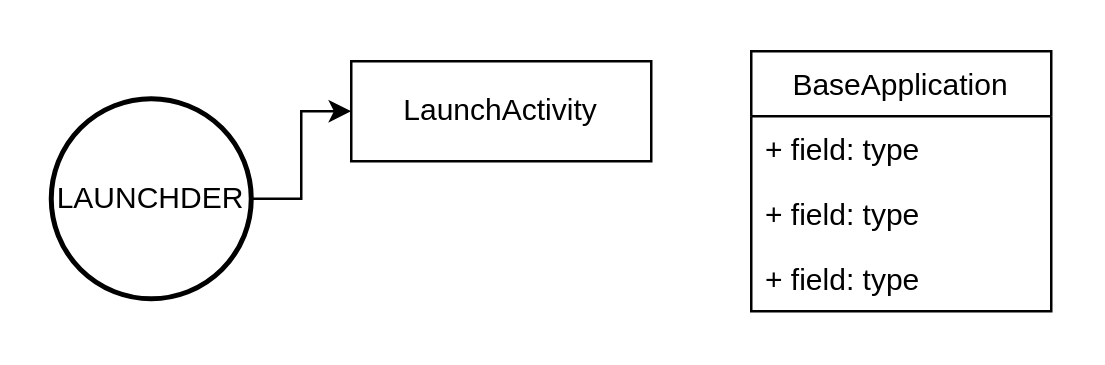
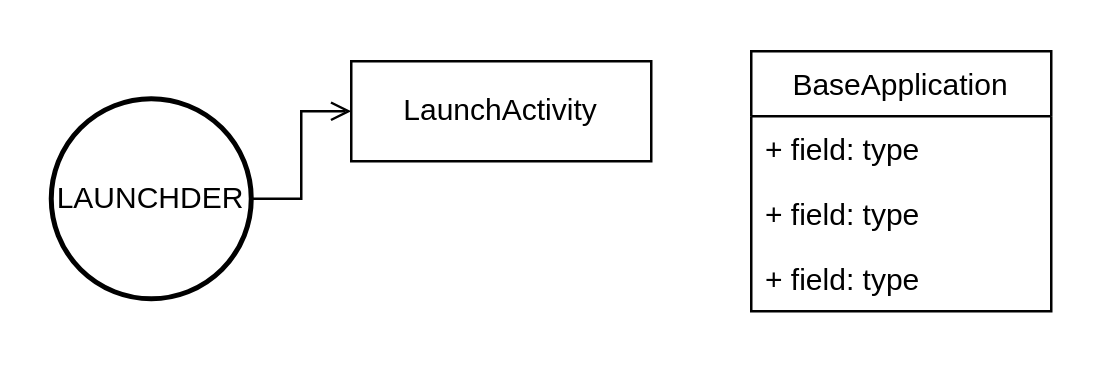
(333, 111) -> (337, 111)
